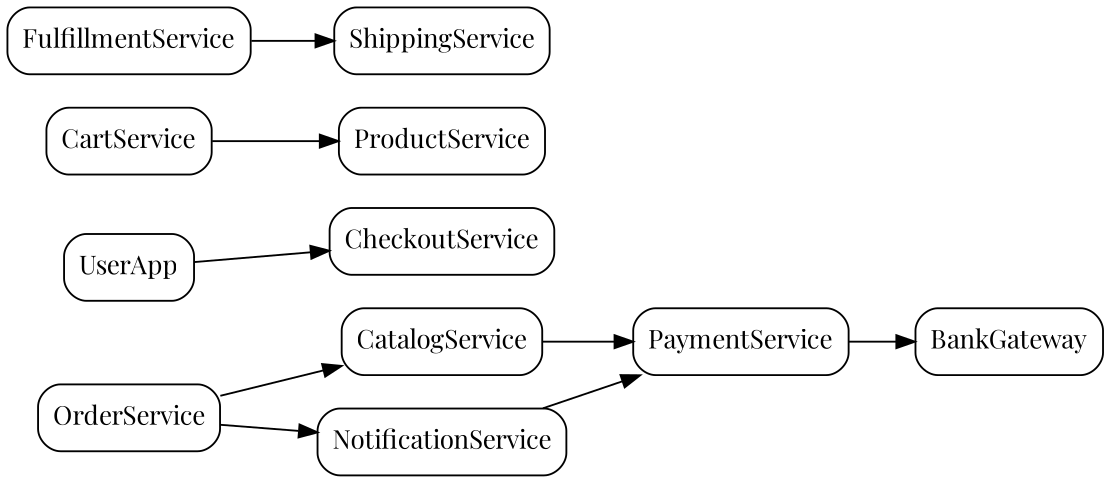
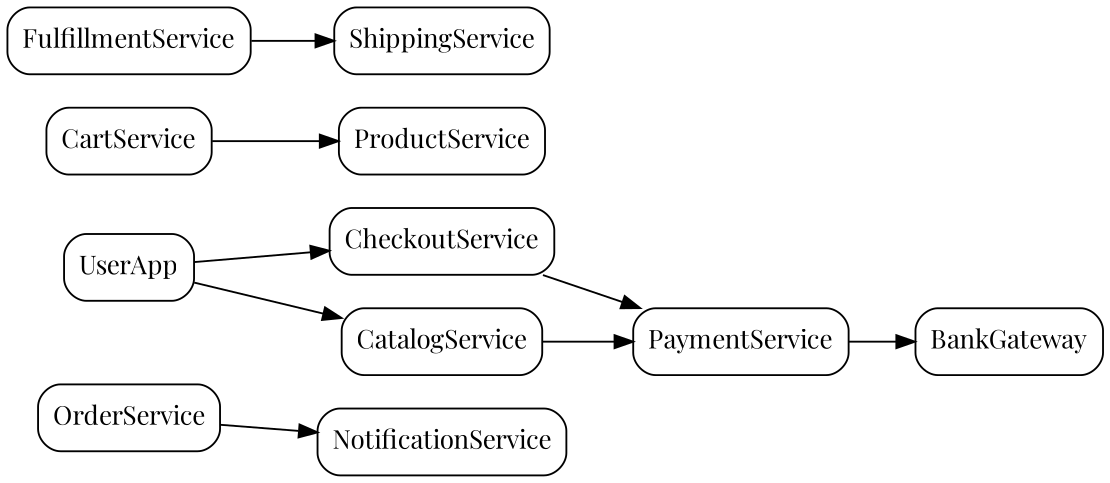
(272, 383) -> (259, 298)
(583, 395) -> (583, 289)
